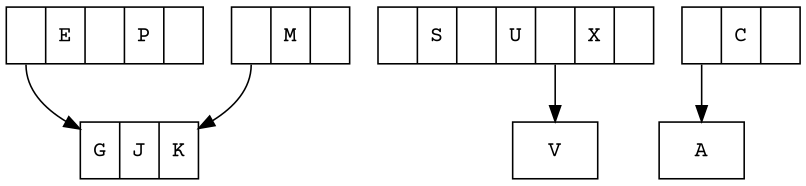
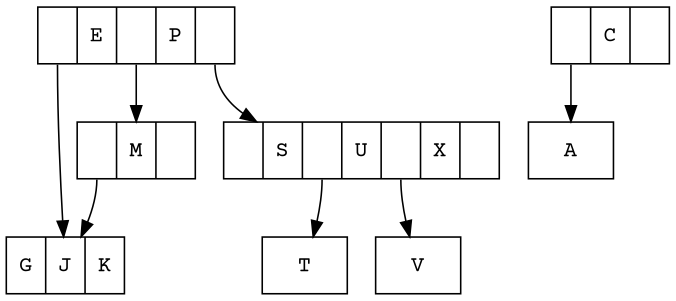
none -> (136, 85)
none -> (223, 92)
none -> (305, 265)
